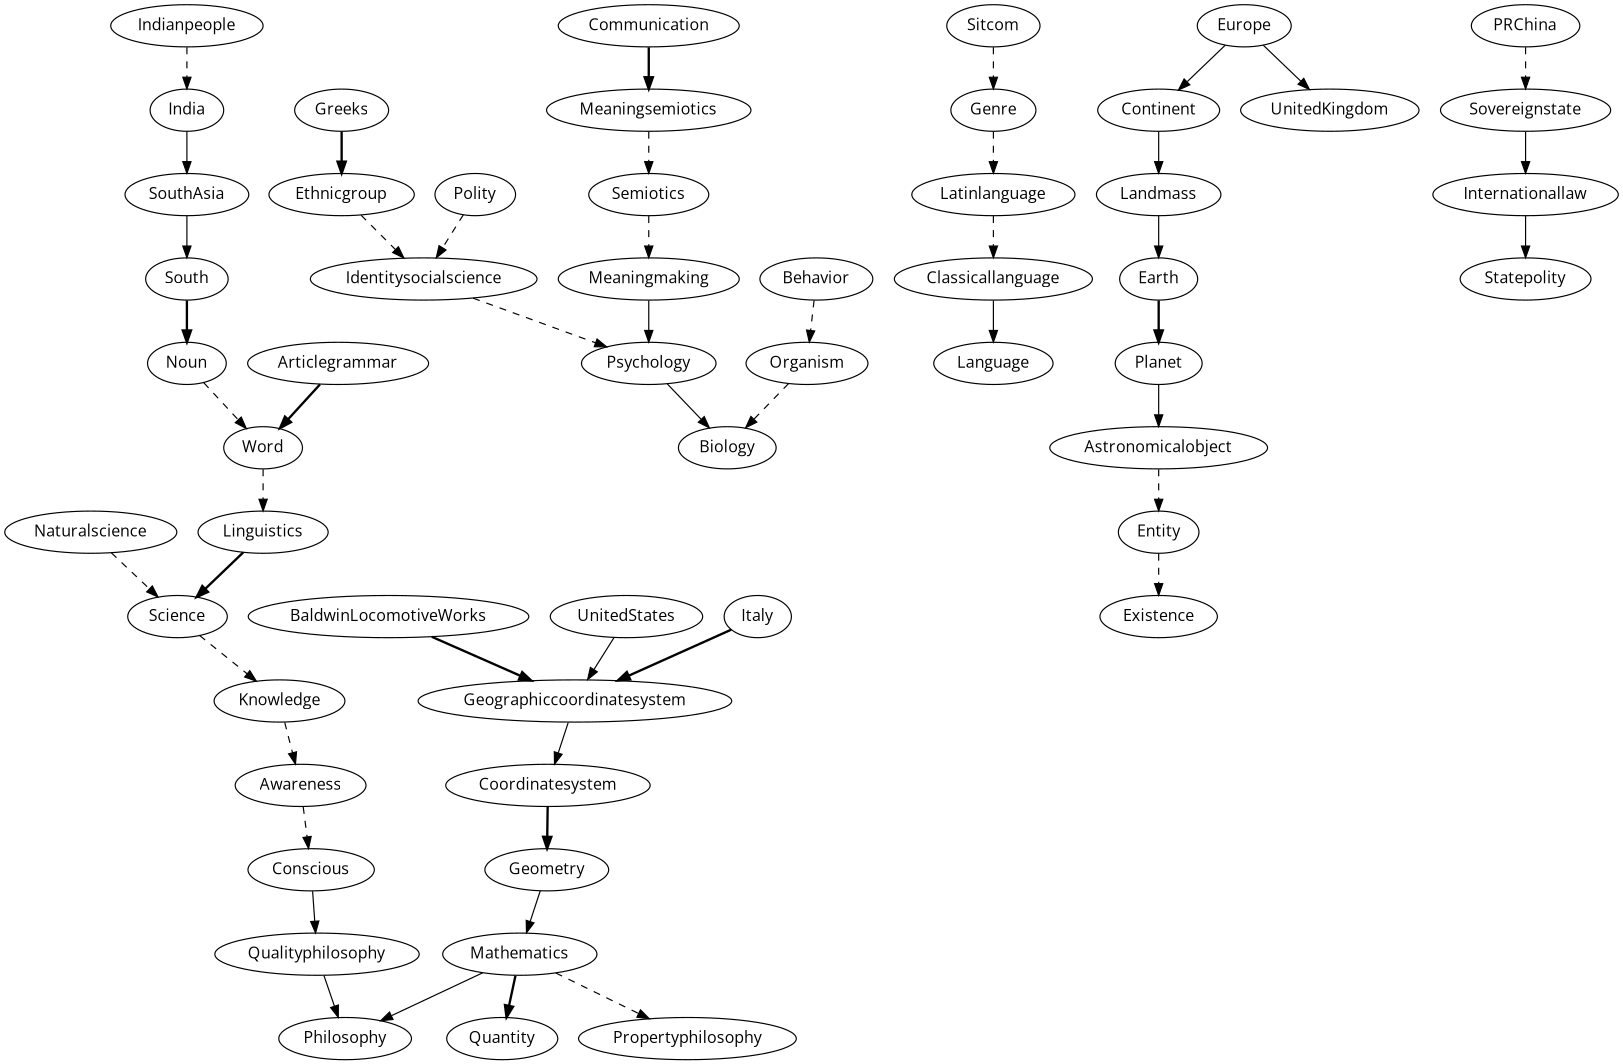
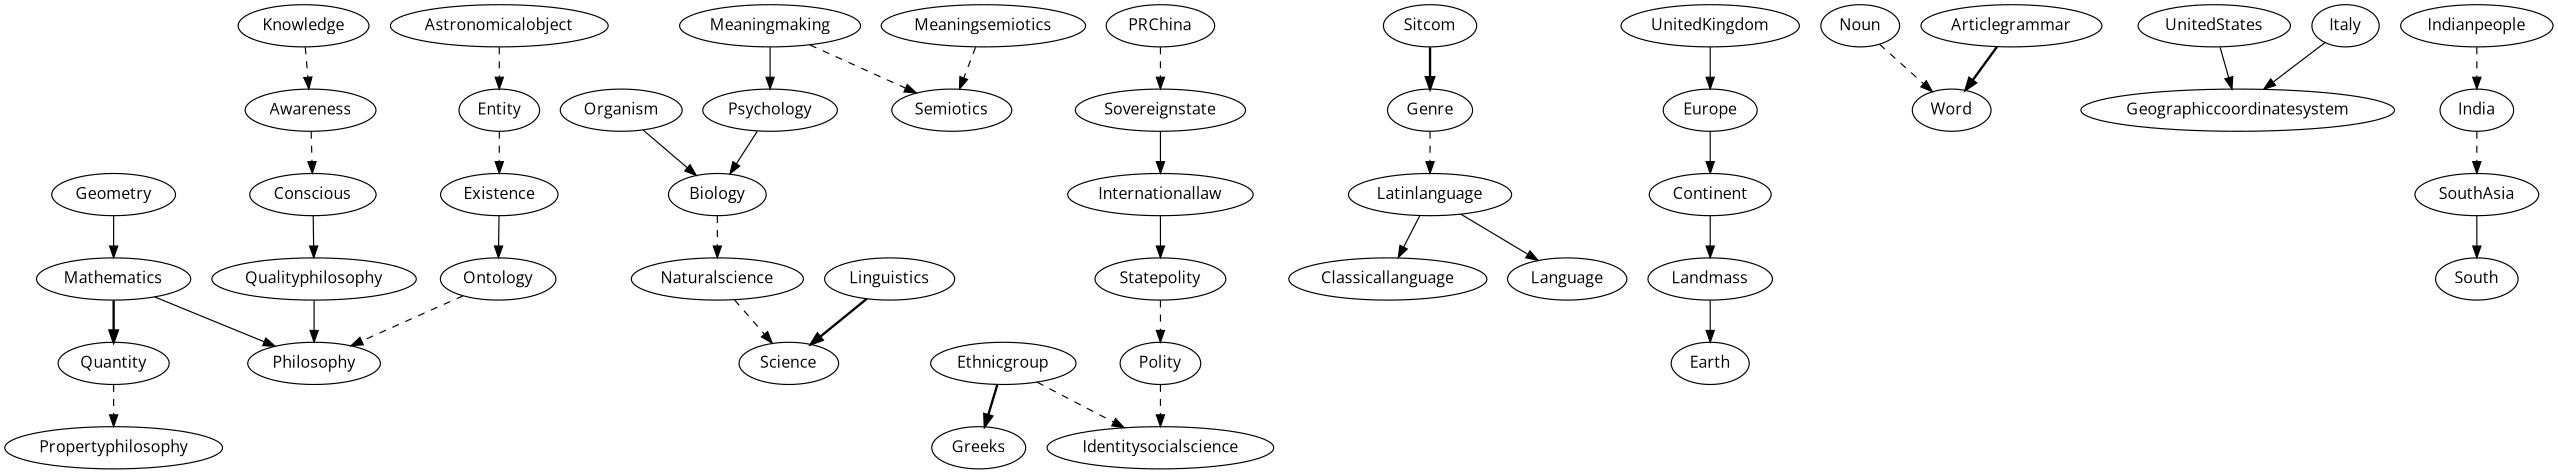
(649, 26) -> none
(993, 62) -> (1430, 62)
(1282, 63) -> (1710, 62)
(187, 147) -> (2477, 147)
(342, 147) -> (993, 400)
(649, 231) -> (858, 67)
none -> (717, 231)
(993, 231) -> (1412, 231)
none -> (498, 279)
(816, 279) -> none
(187, 315) -> none
(993, 315) -> (1494, 234)
none -> (1160, 315)
(534, 320) -> none
(1159, 363) -> none
(771, 401) -> (665, 149)
(263, 484) -> none
(389, 617) -> none
(680, 653) -> (2299, 62)
(223, 655) -> none
(548, 785) -> none
(597, 993) -> (114, 400)
